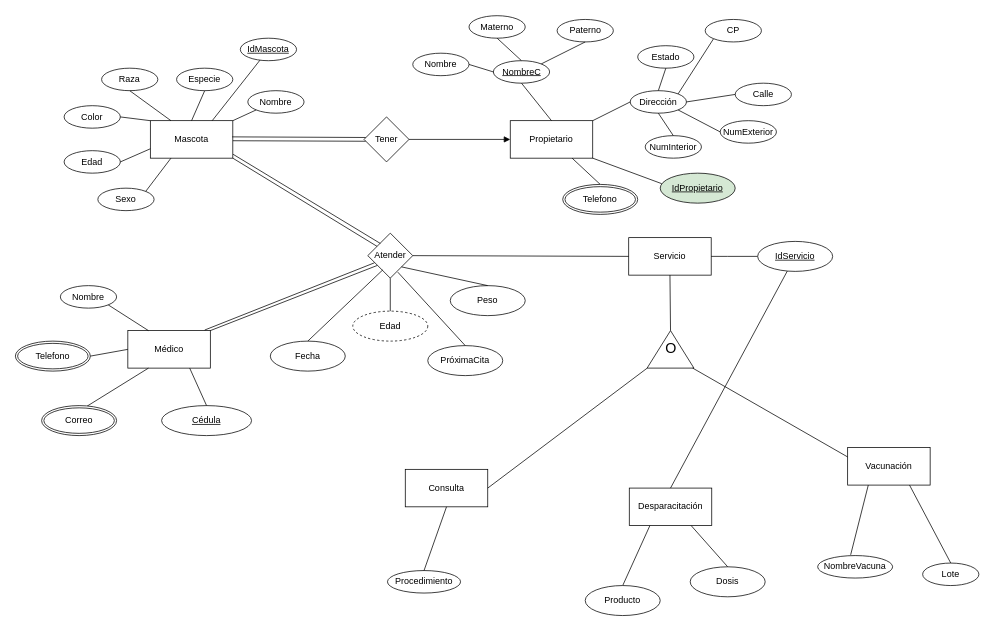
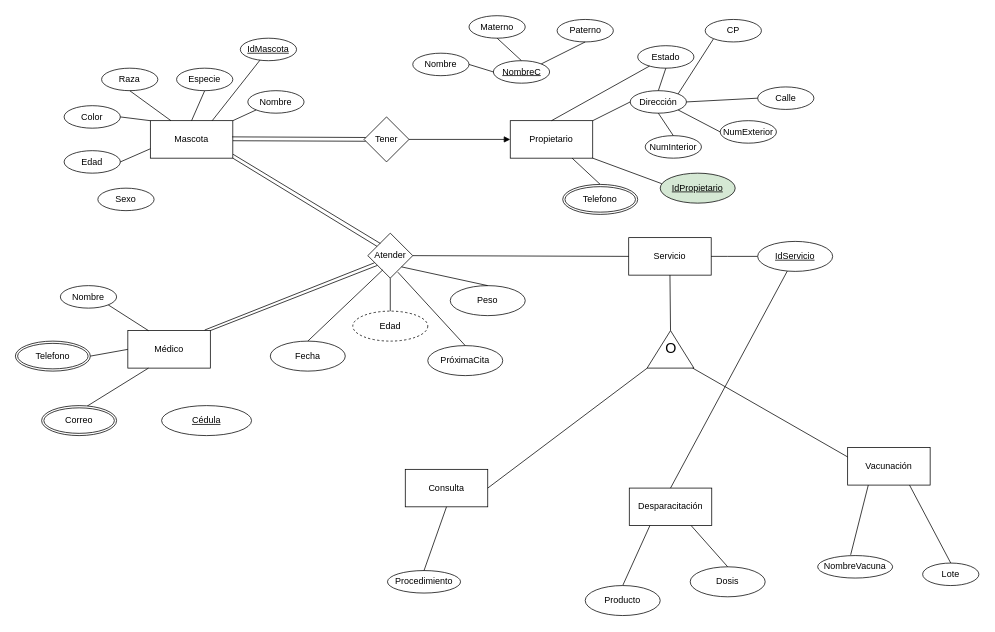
(764, 94) -> (786, 98)
(537, 102) -> (601, 93)
(158, 175) -> none
(198, 387) -> none
